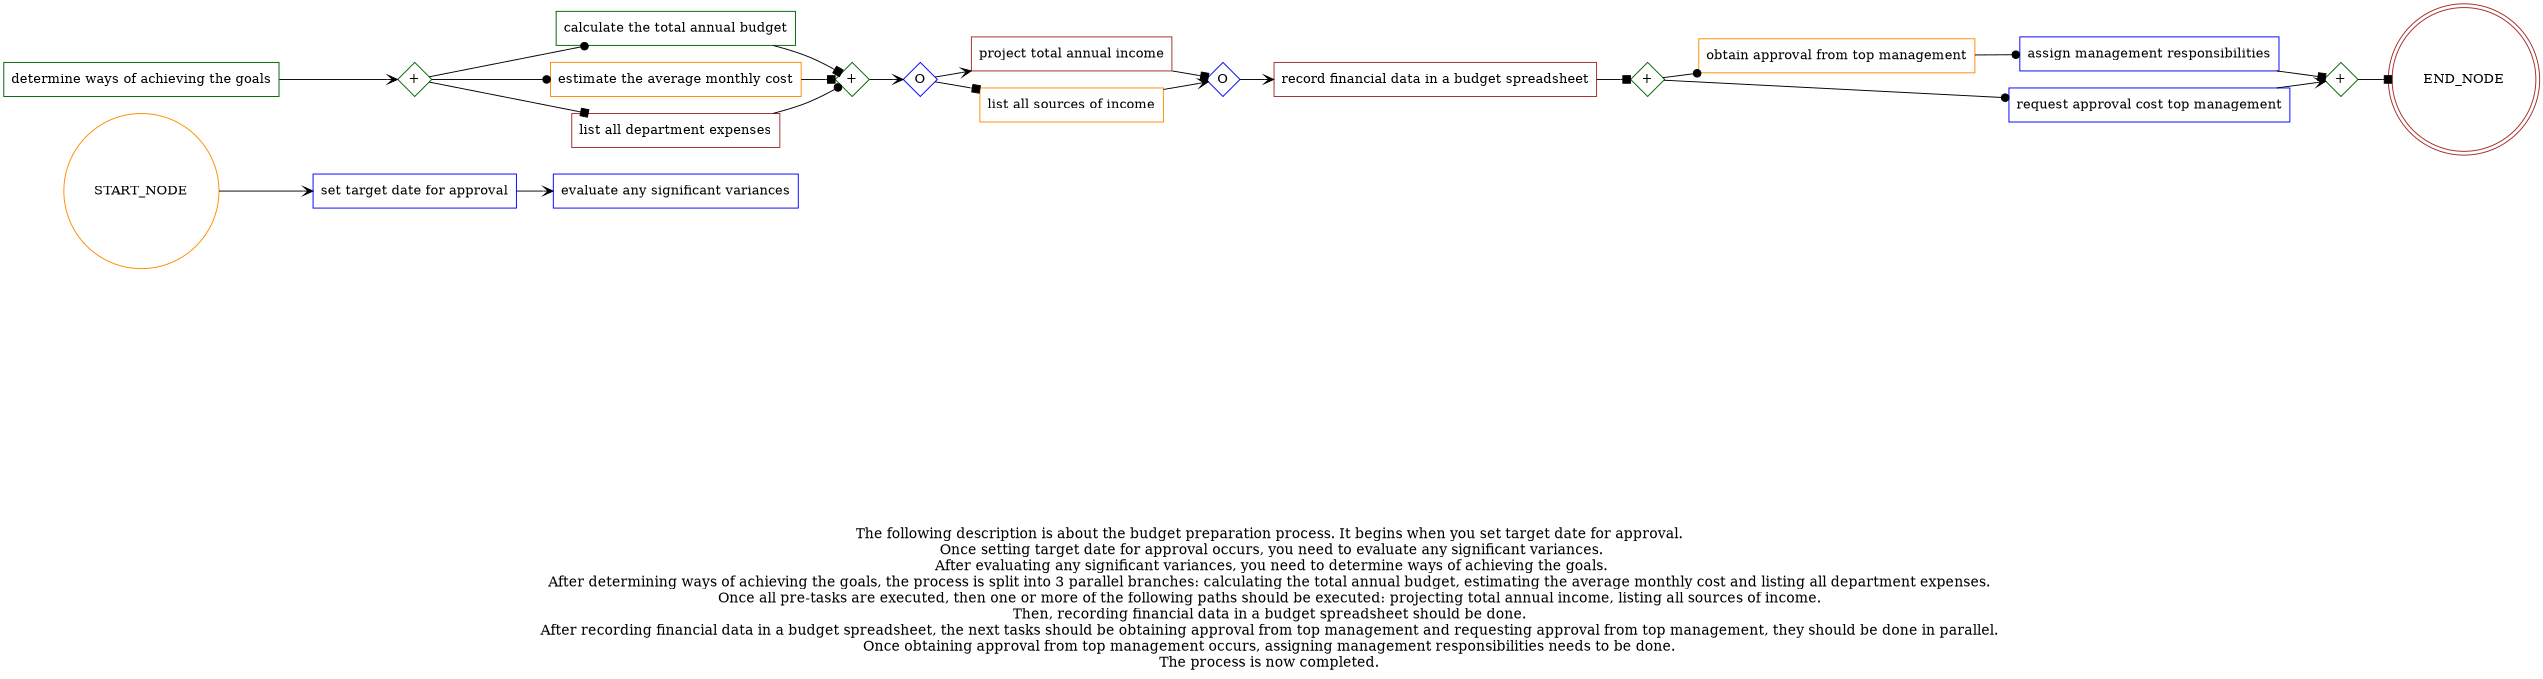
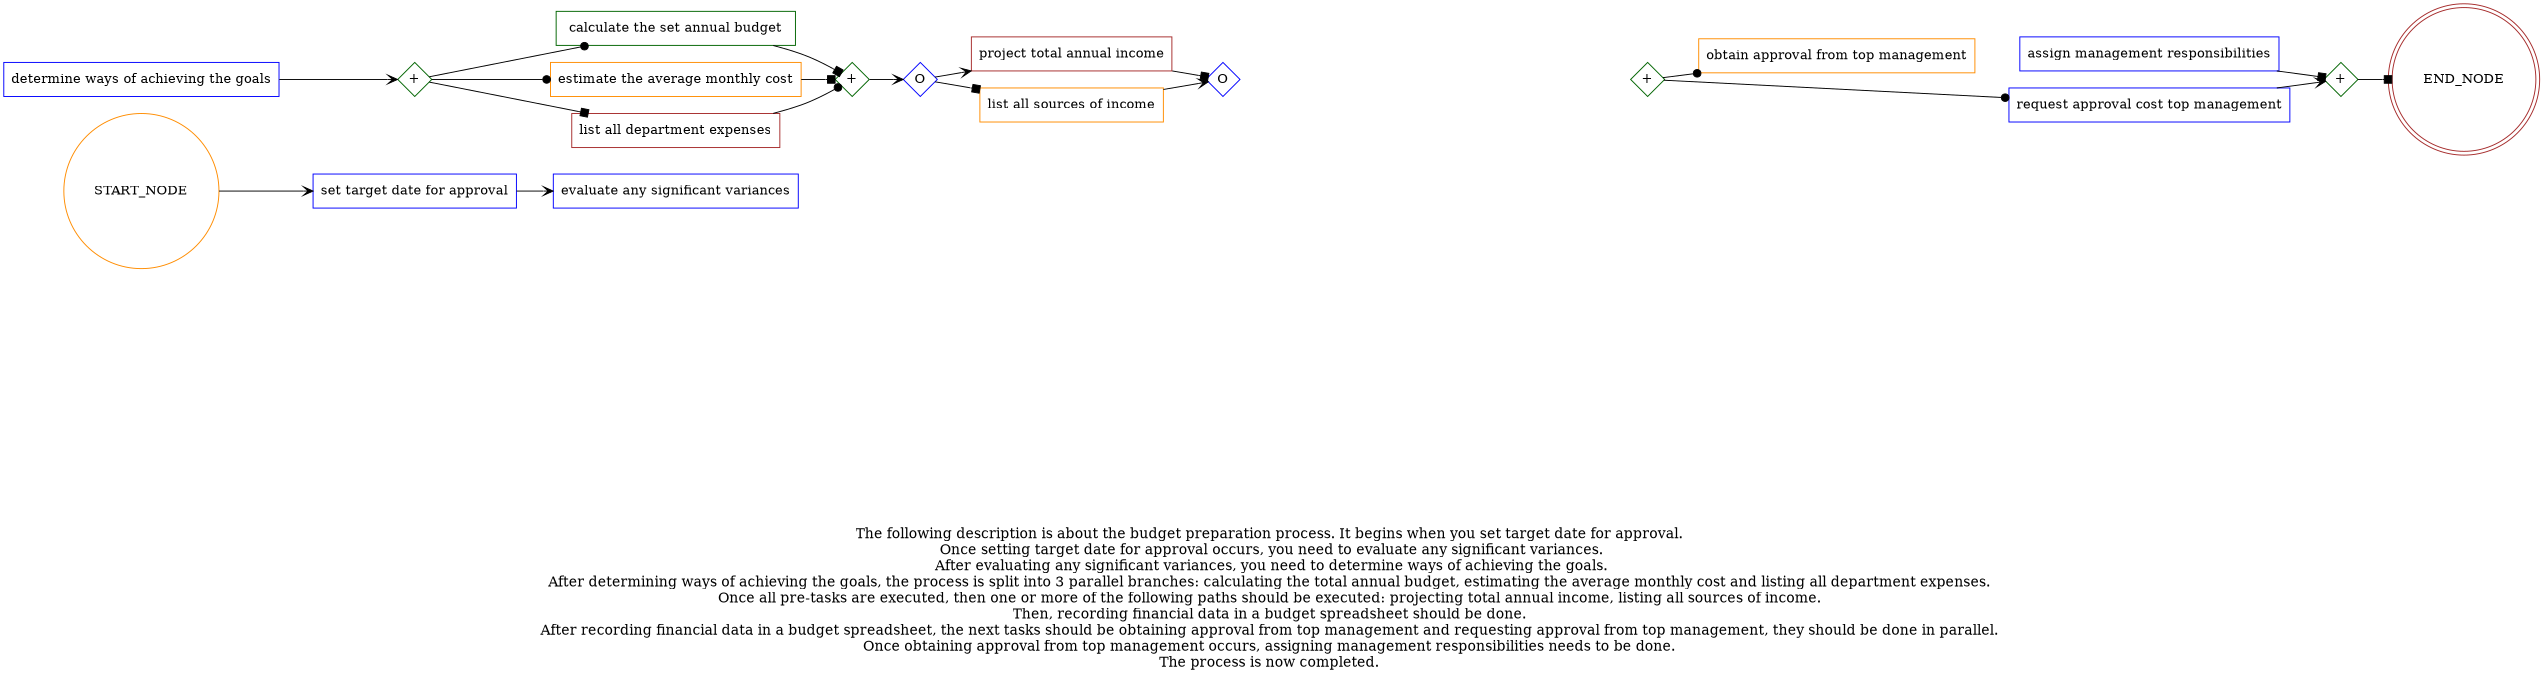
(676, 28) -> (676, 28)
(1993, 55) -> none
(141, 79) -> (141, 79)
(1435, 79) -> none
